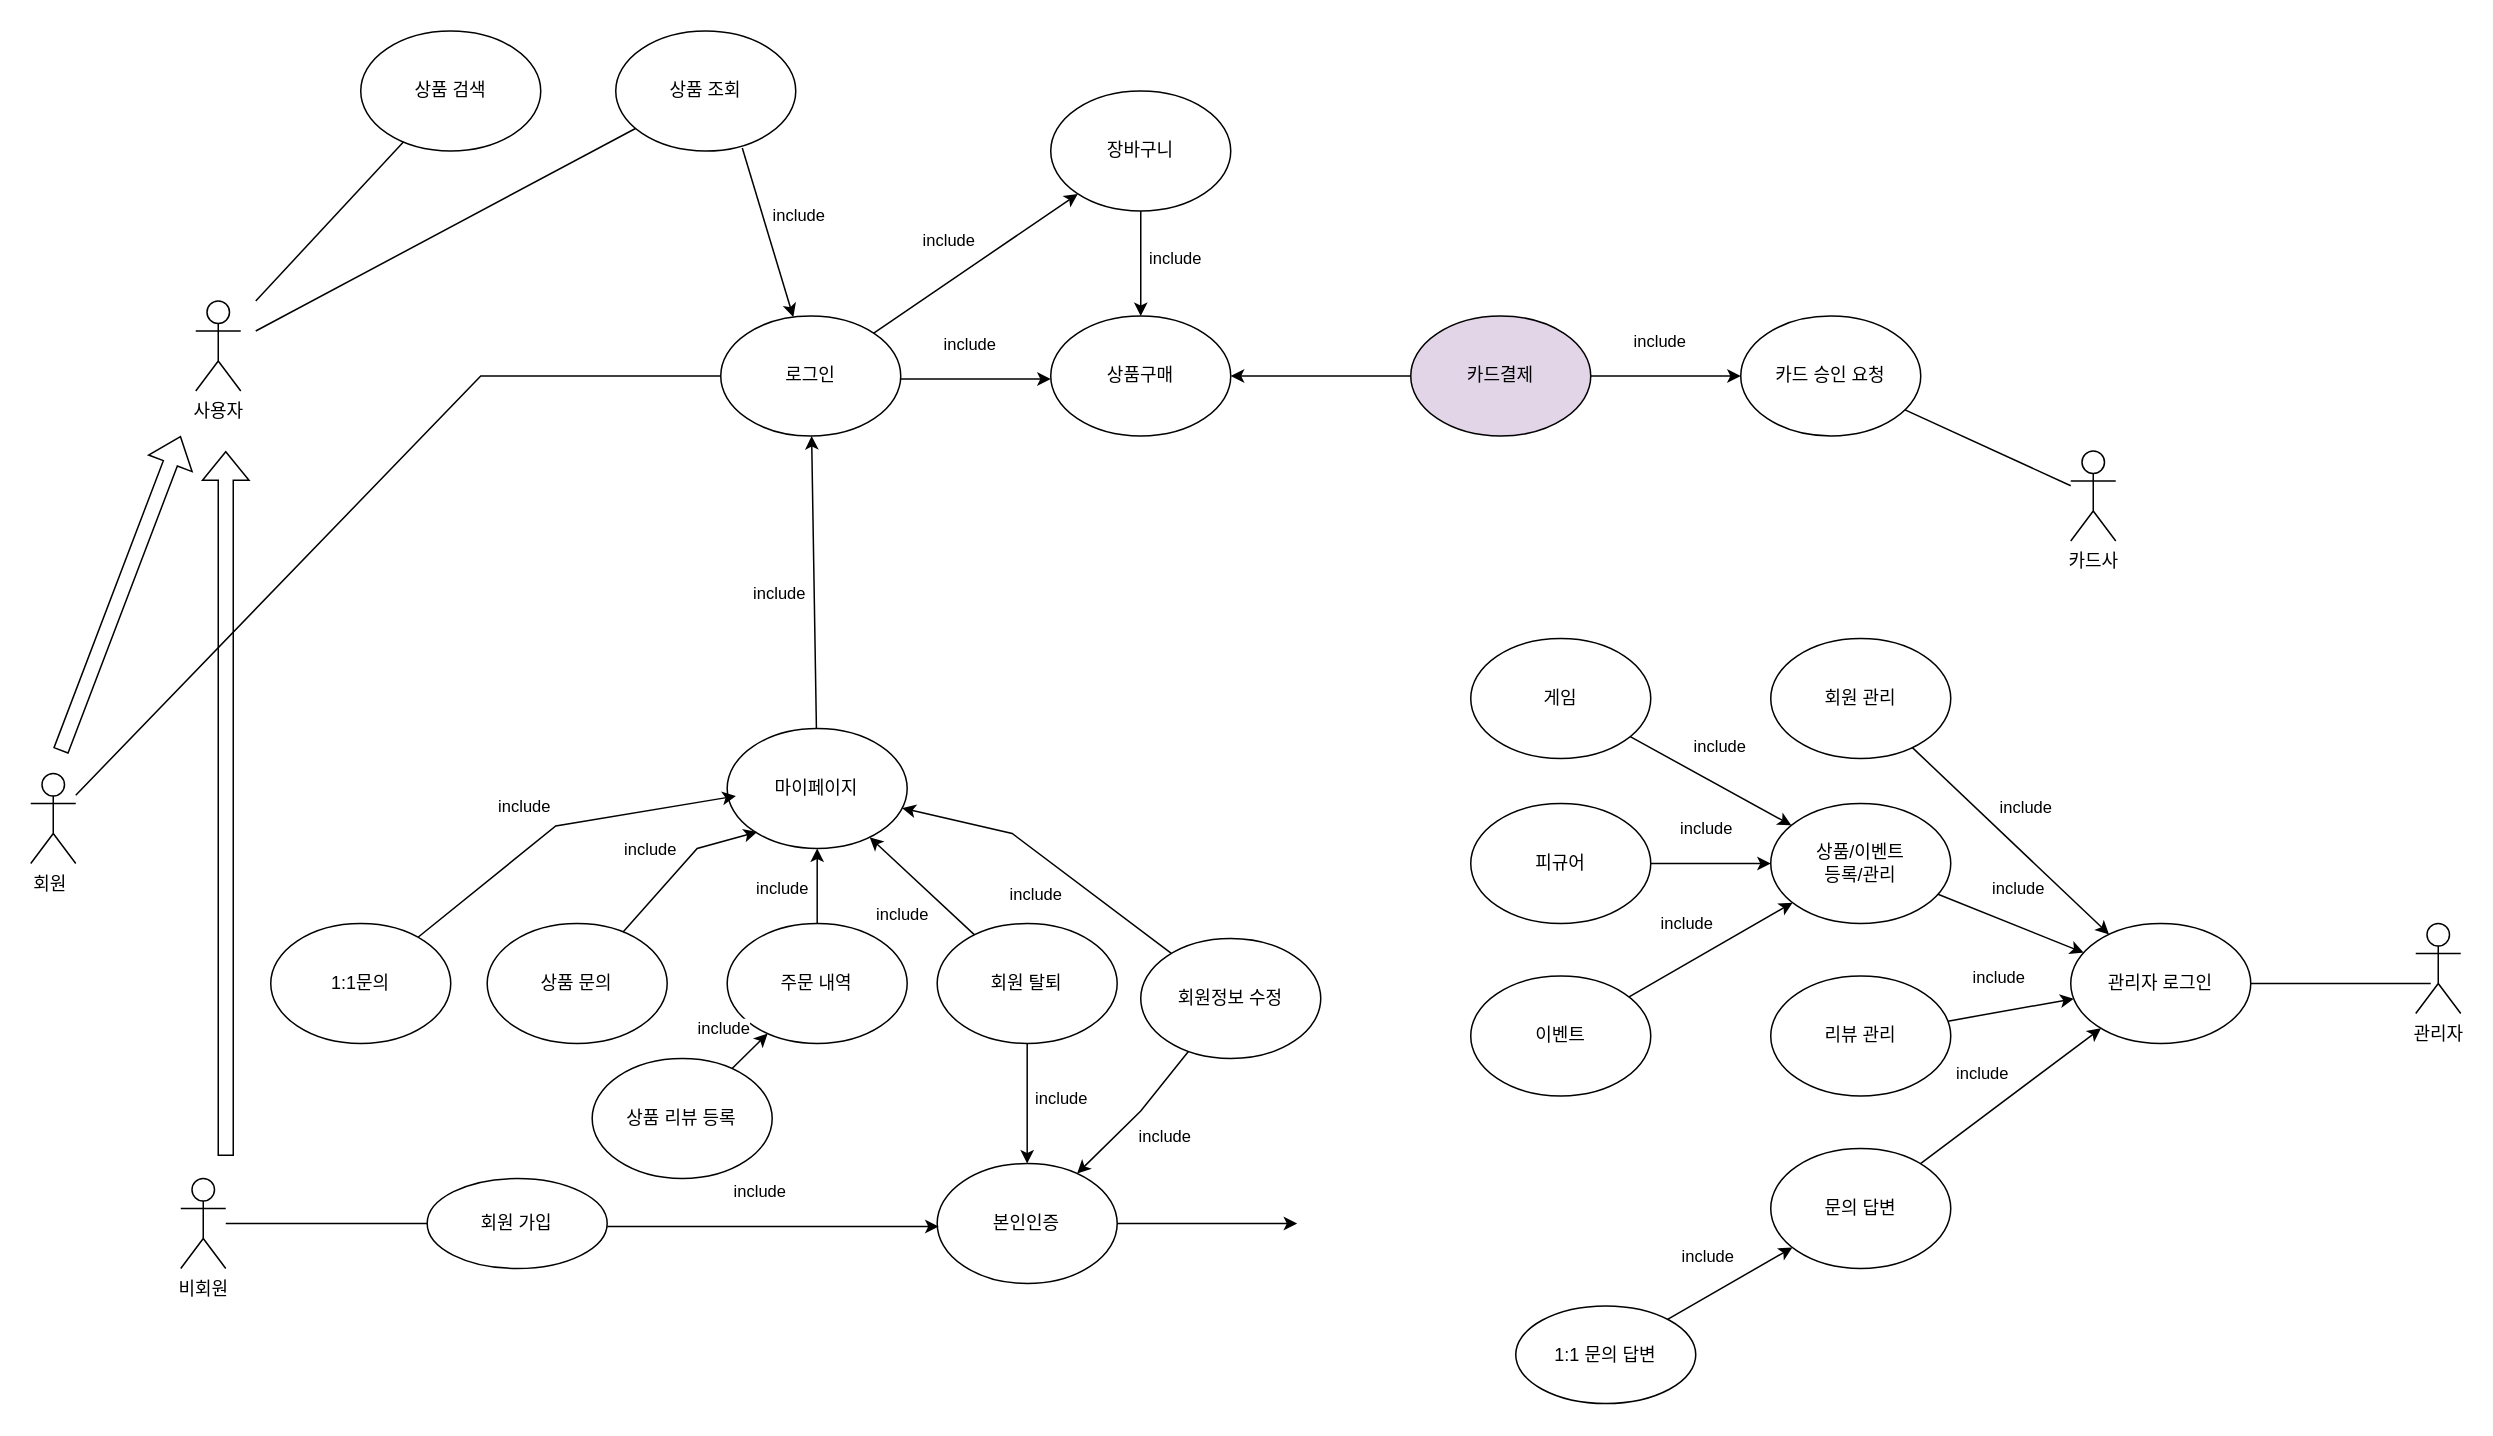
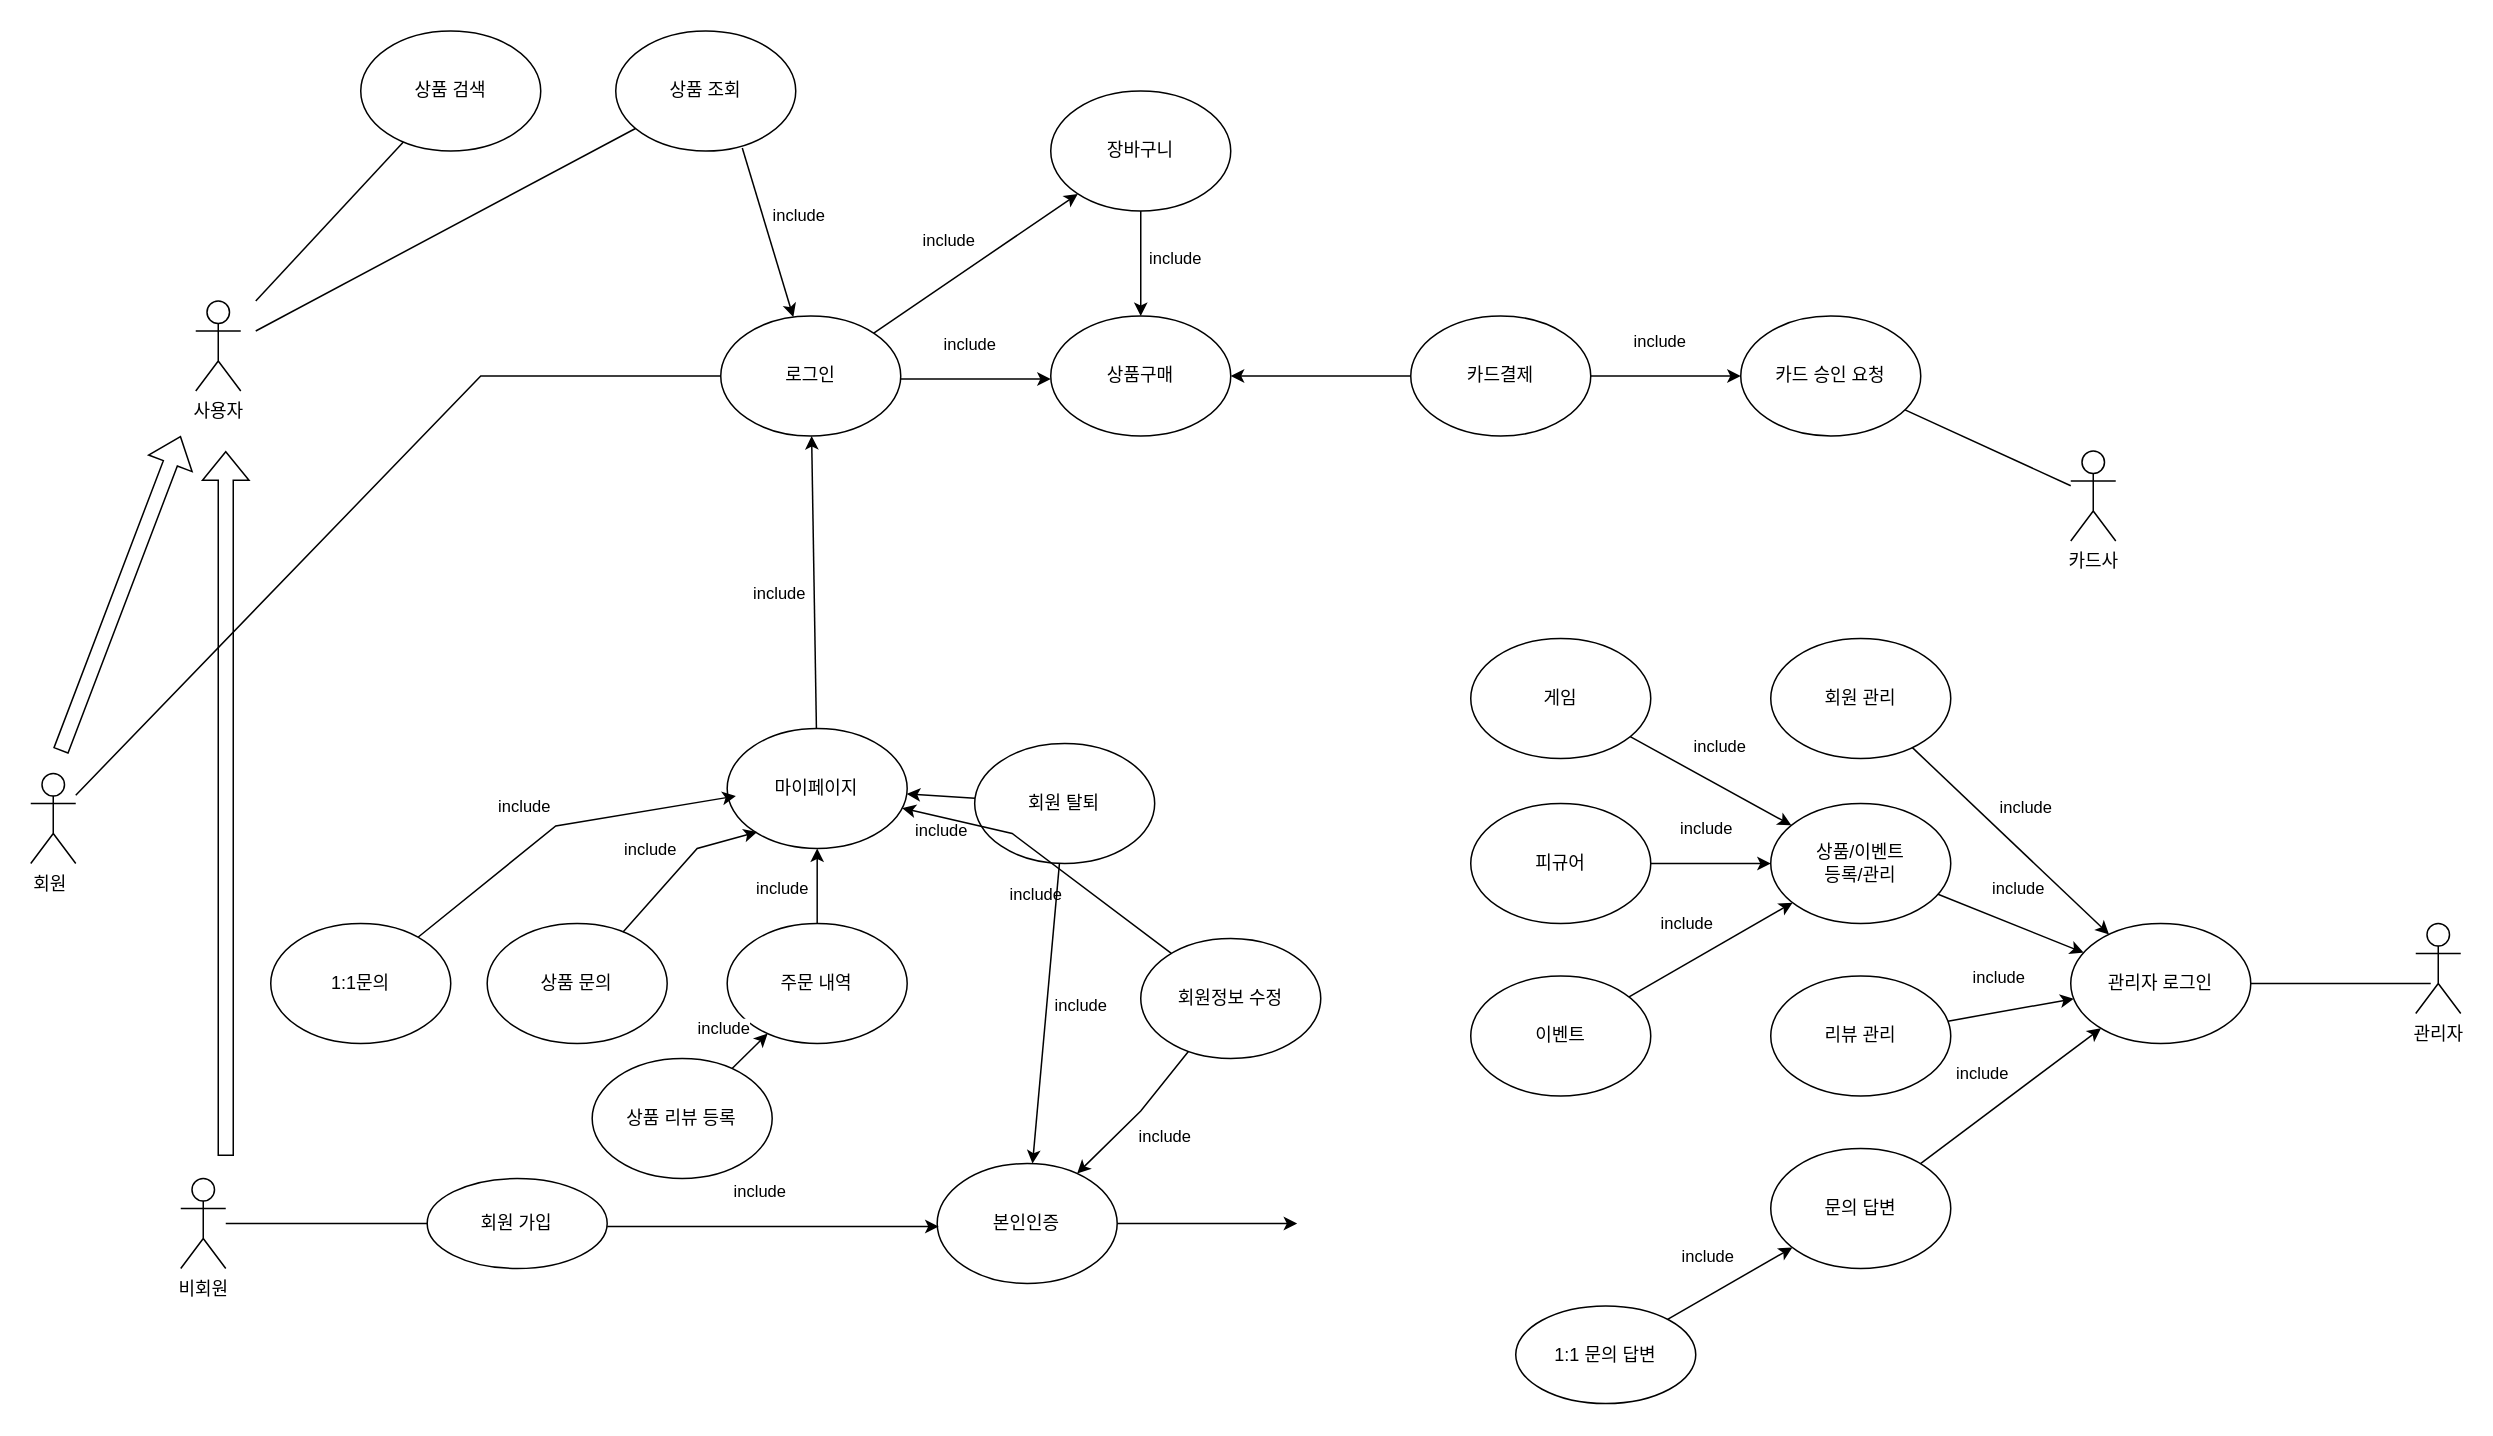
(1501, 376) -> (1501, 376)
(1027, 983) -> (1065, 803)
